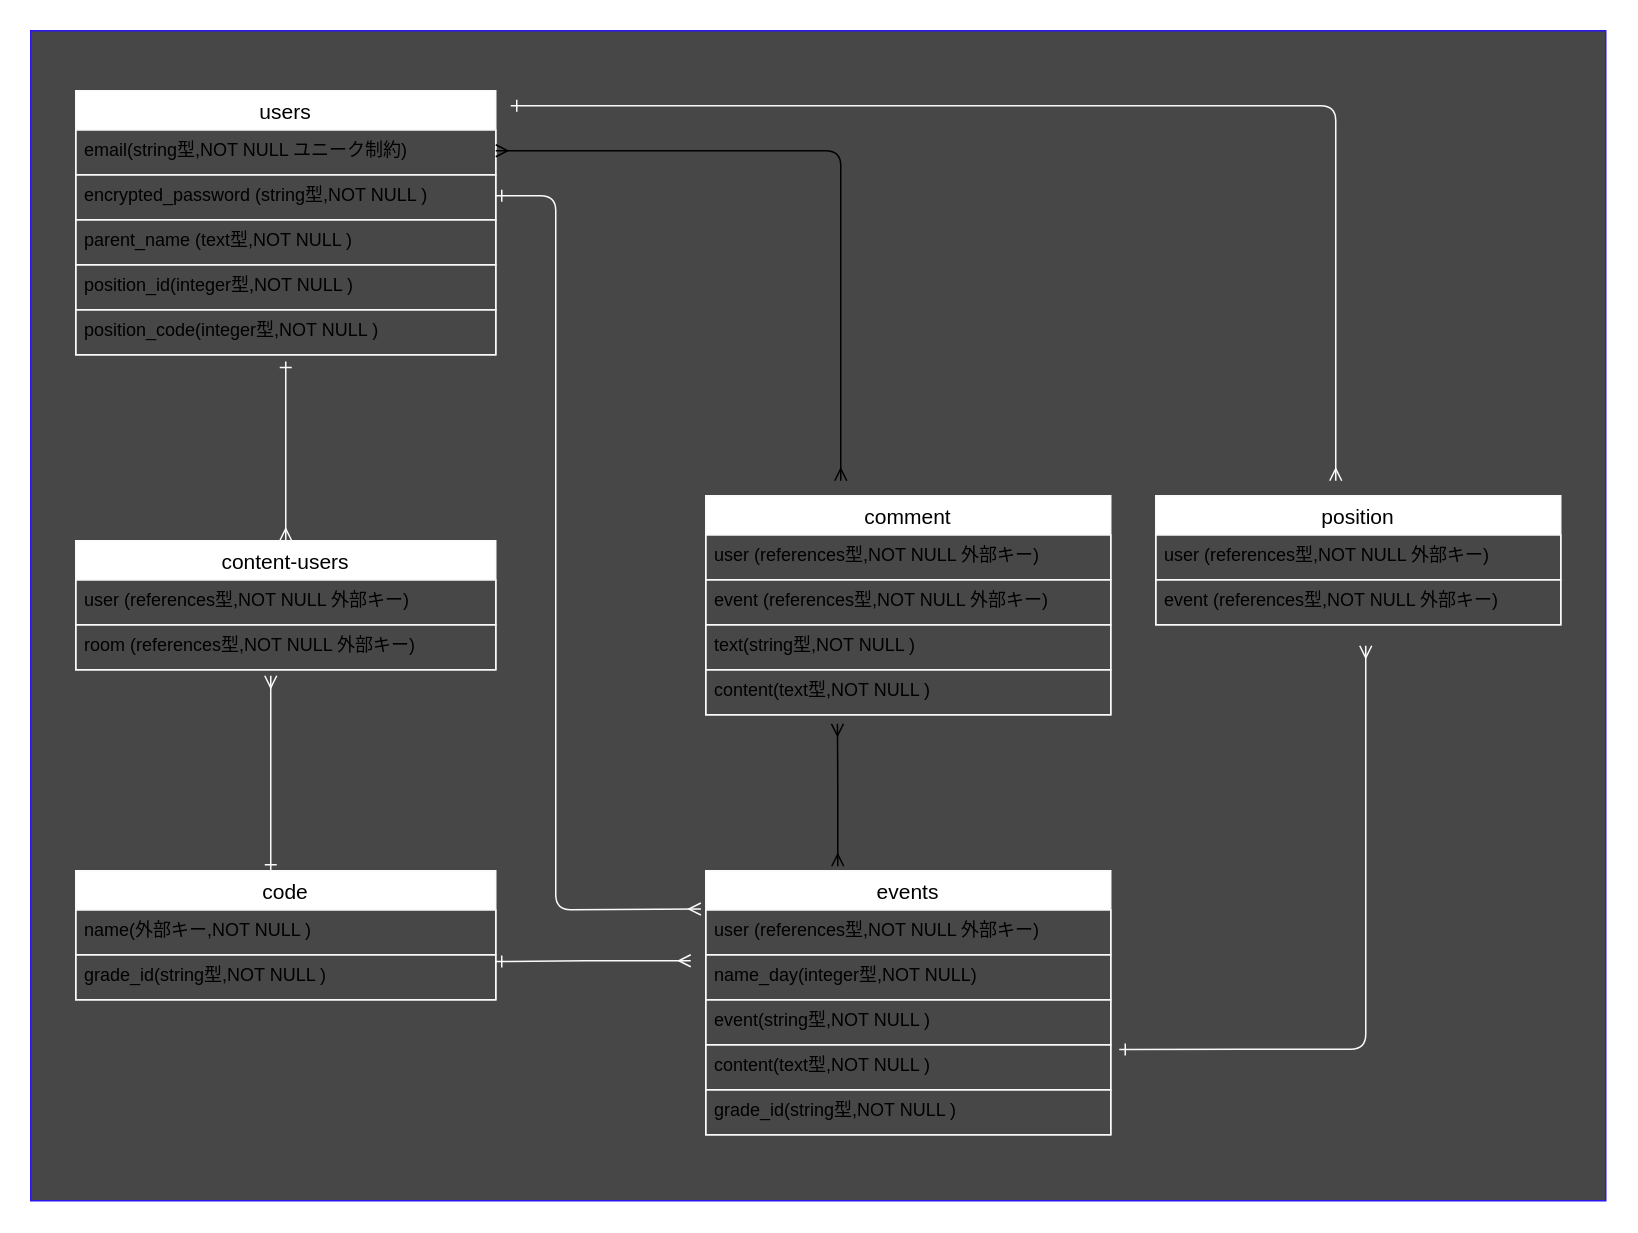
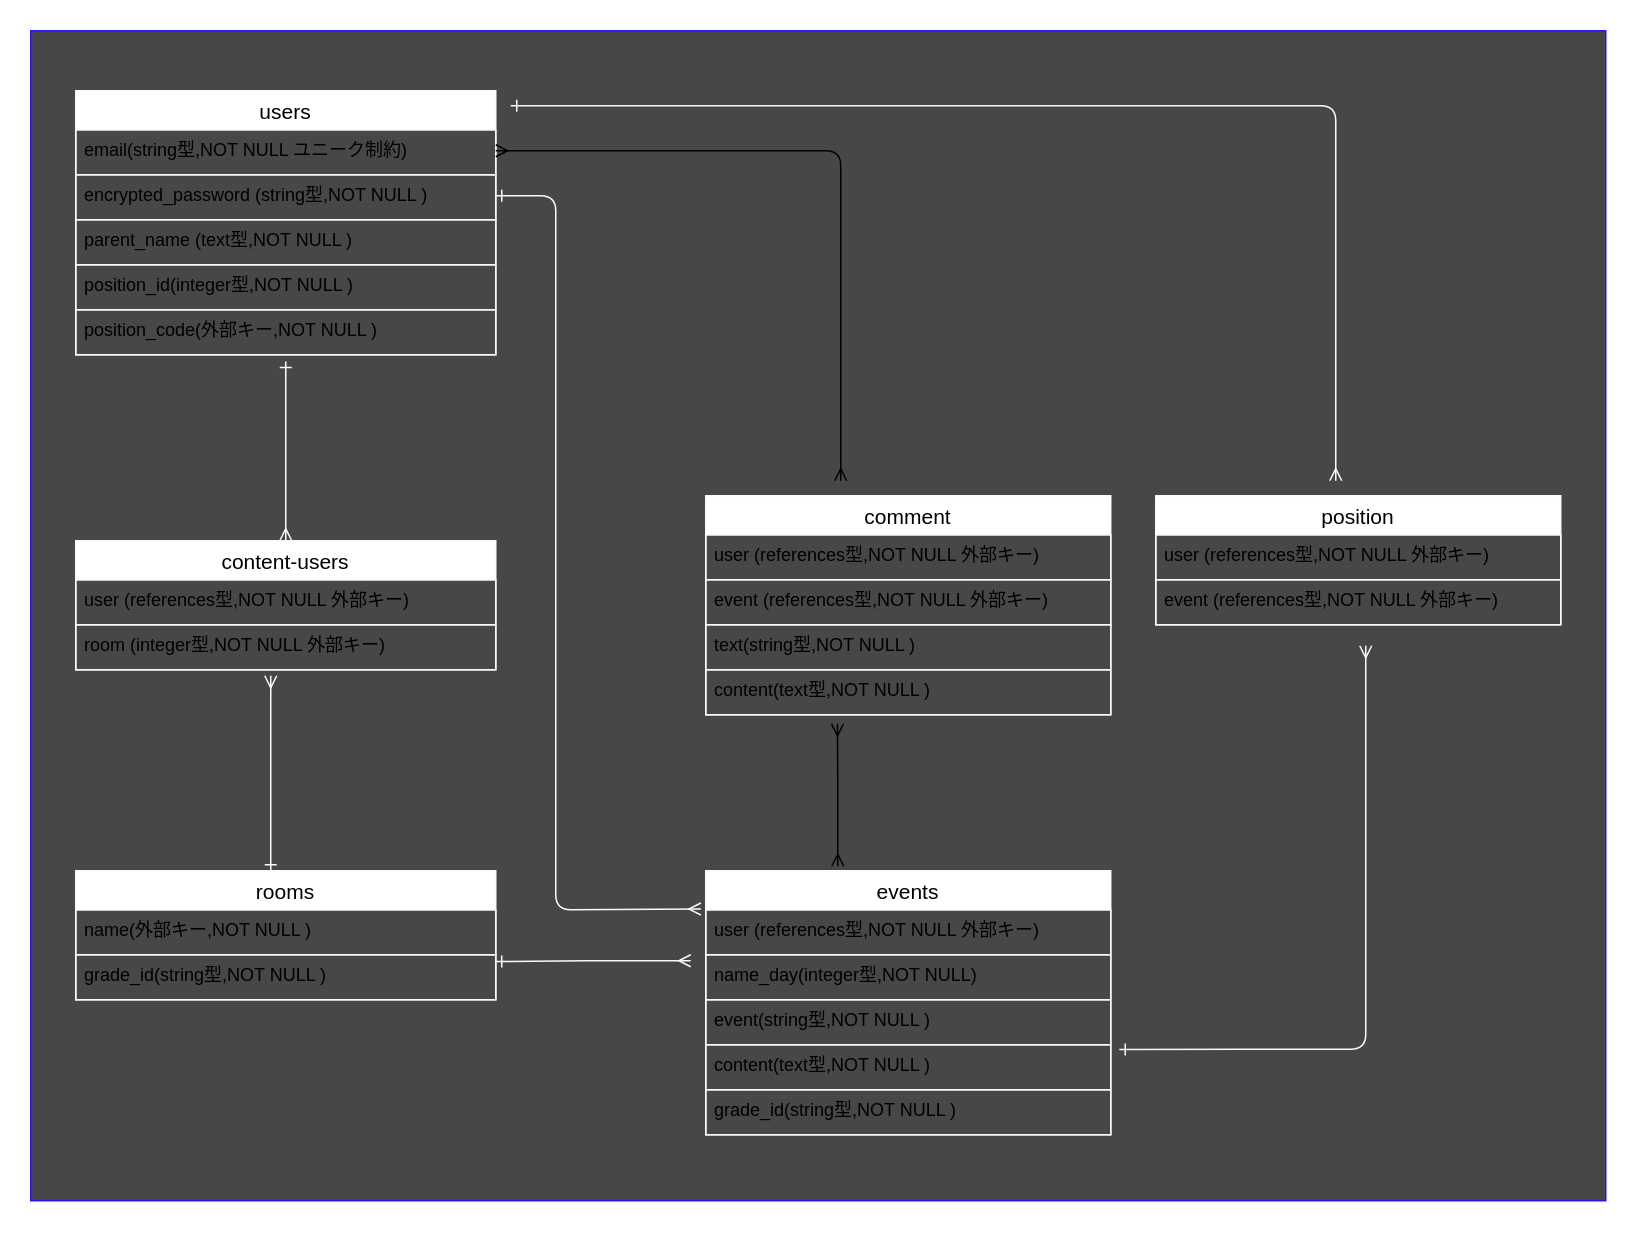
(240, 330) -> (234, 330)
(256, 645) -> (238, 645)
(285, 892) -> (285, 892)
